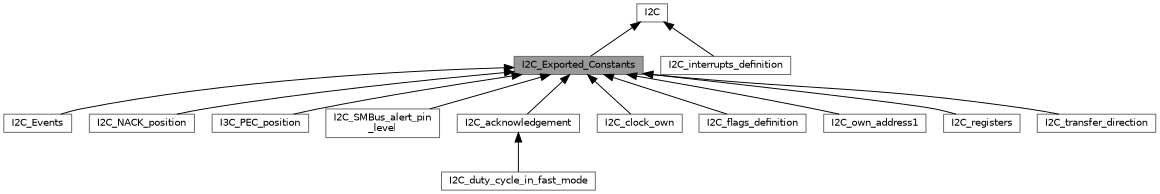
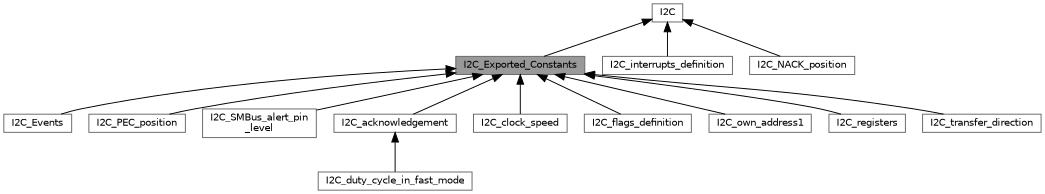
(340, 90) -> (736, 40)
(260, 123) -> (137, 123)
(640, 123) -> (520, 123)
